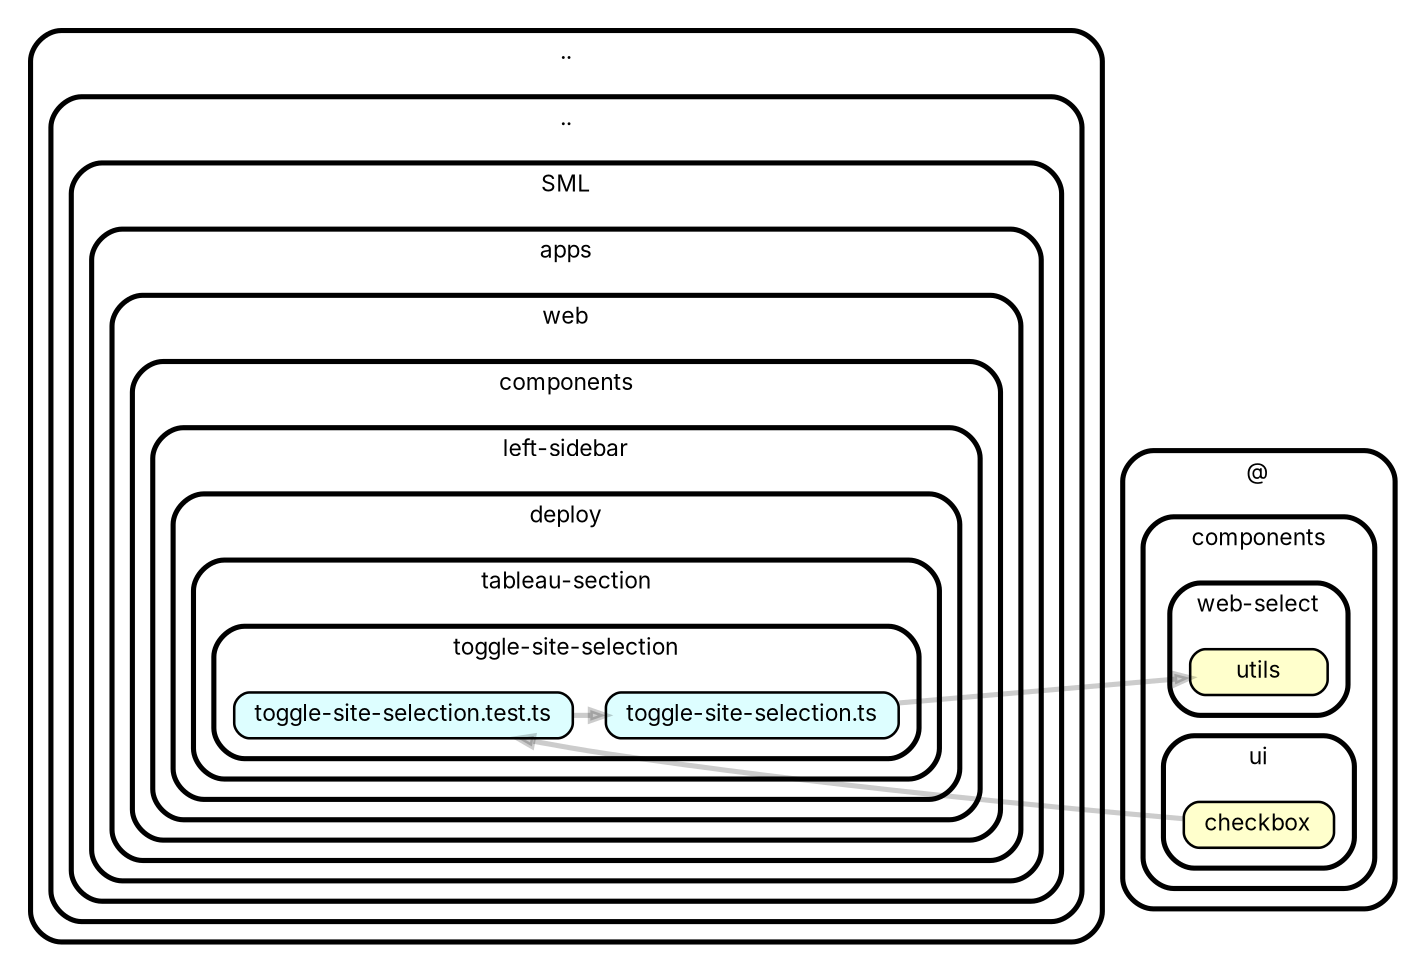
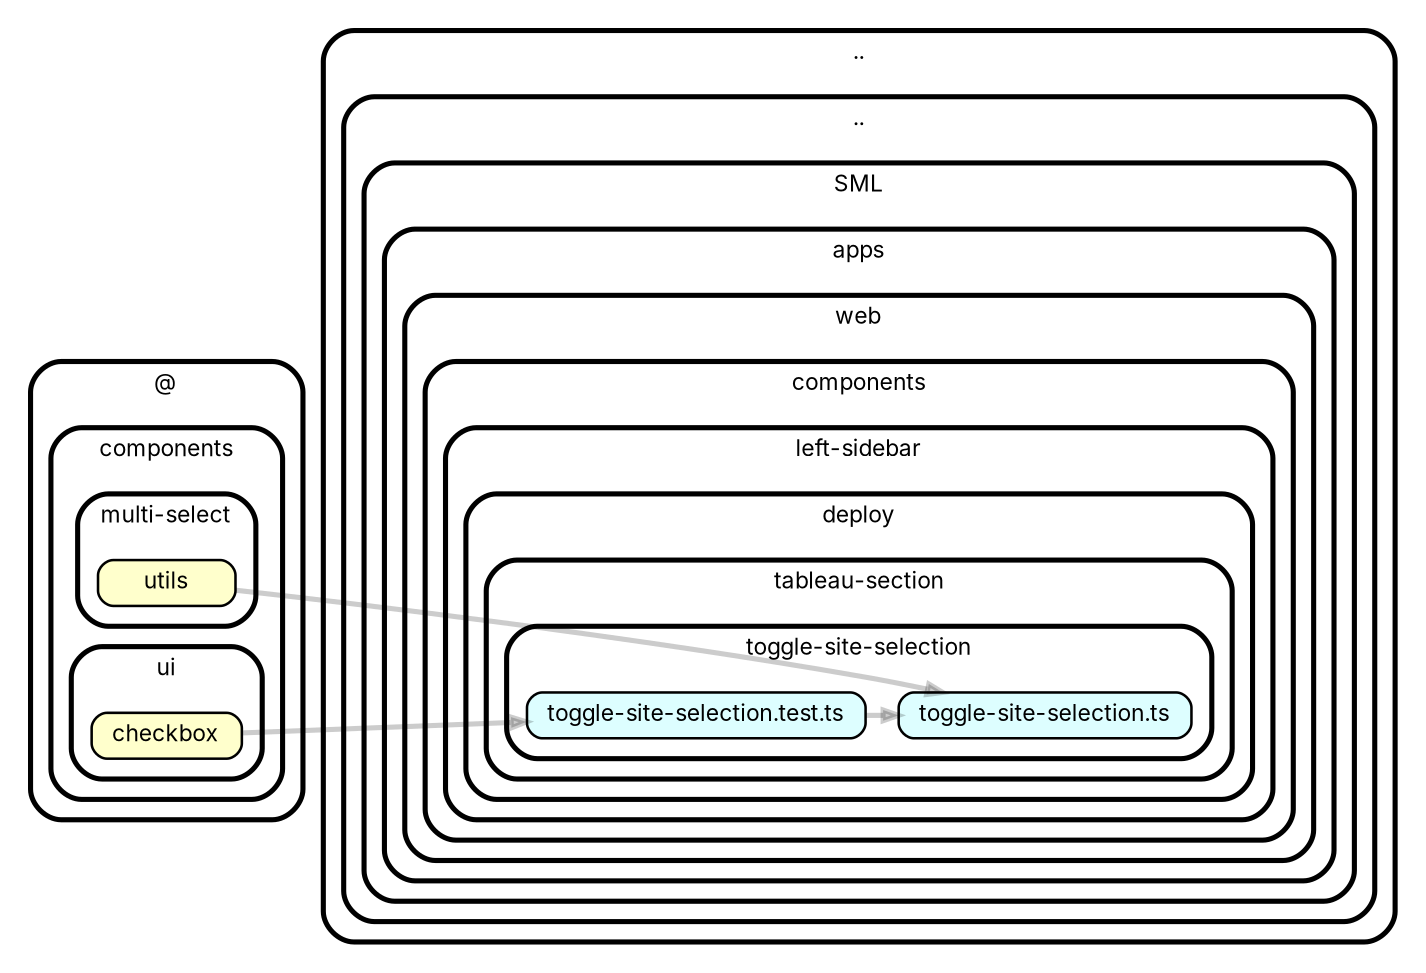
(1259, 606) -> (167, 517)
(1037, 691) -> (652, 643)
